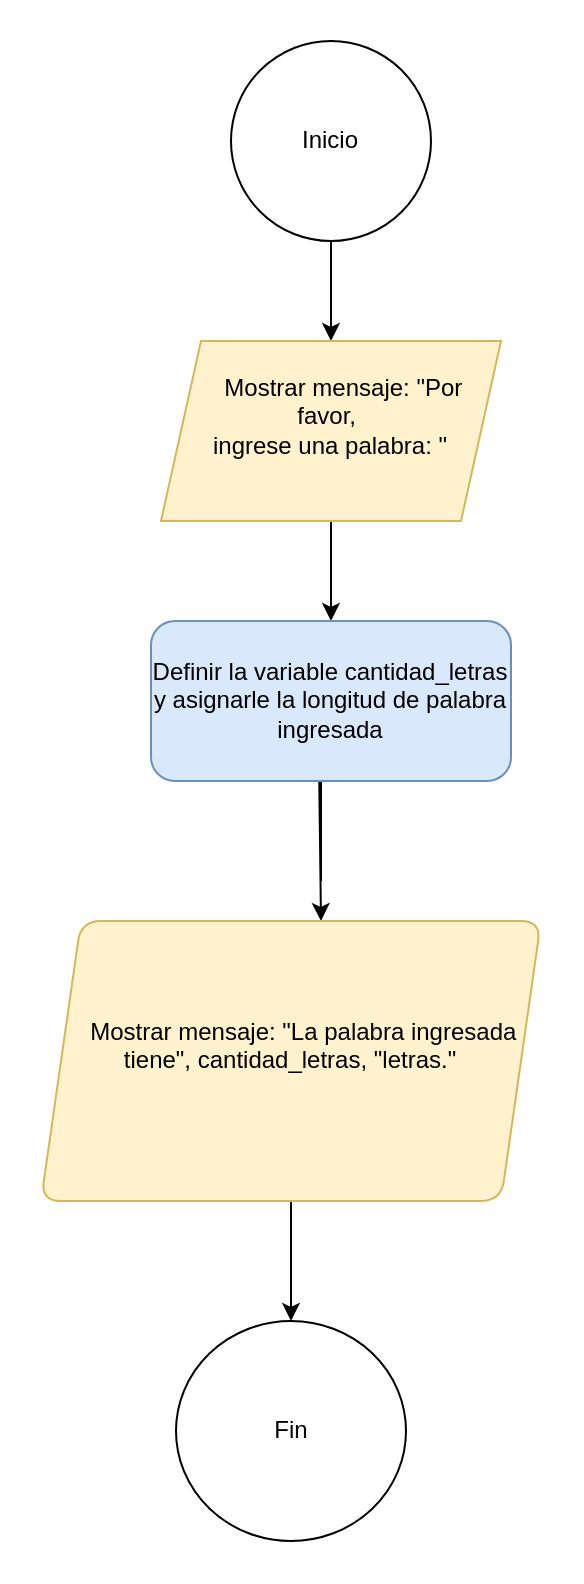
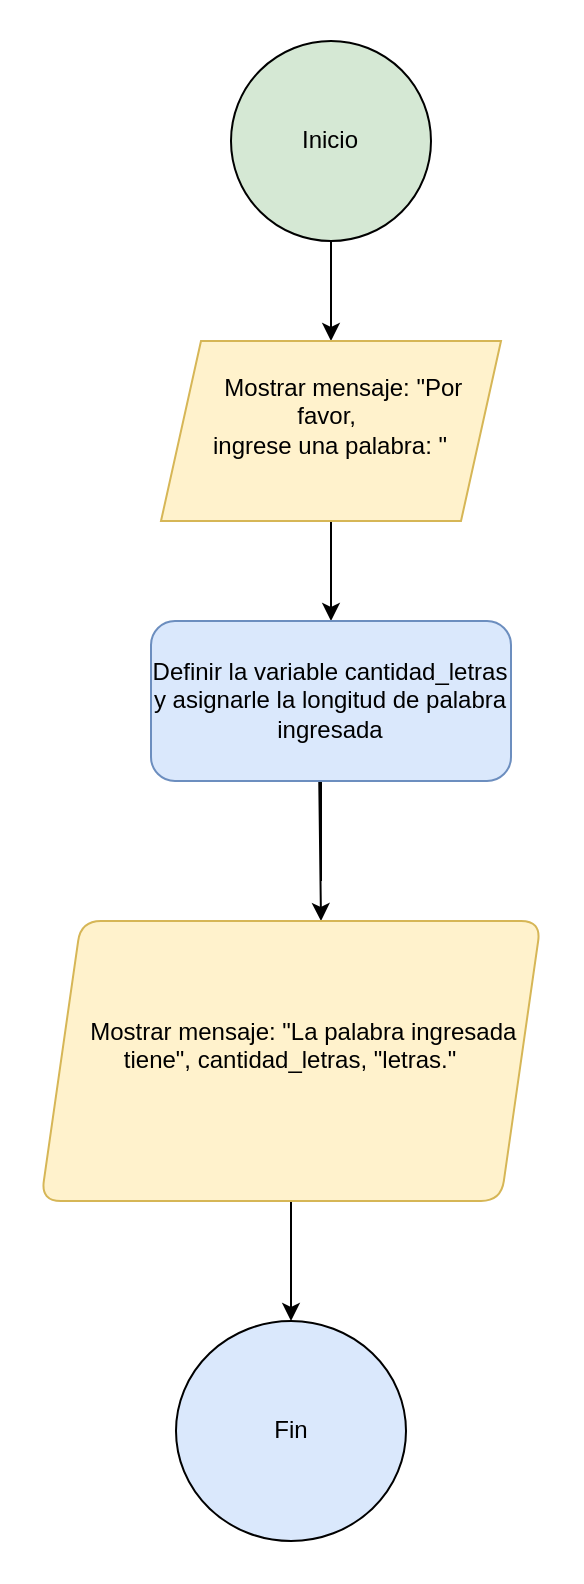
(331, 141) -> (331, 141)
(291, 1431) -> (291, 1431)
